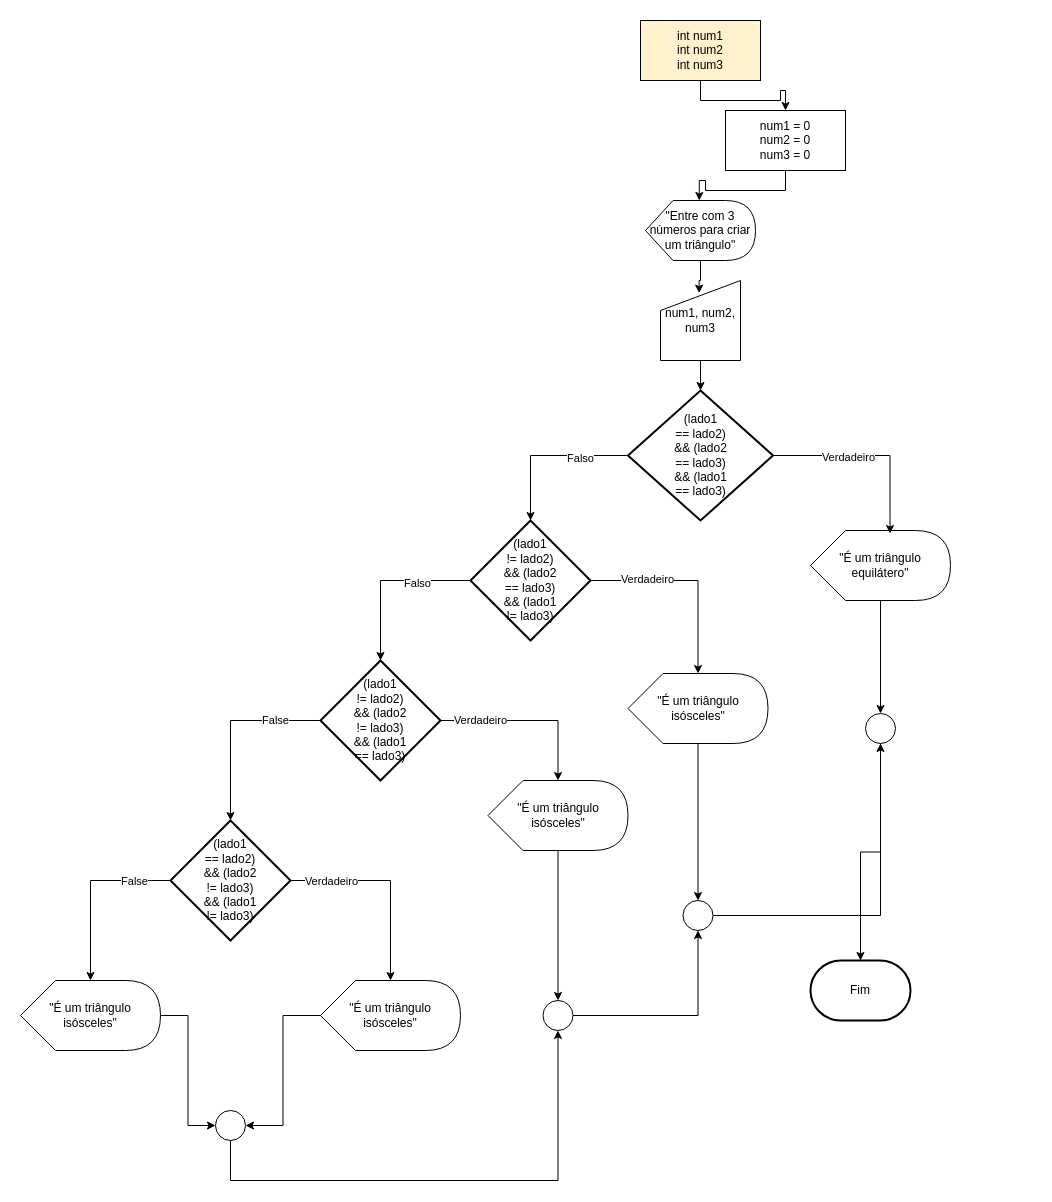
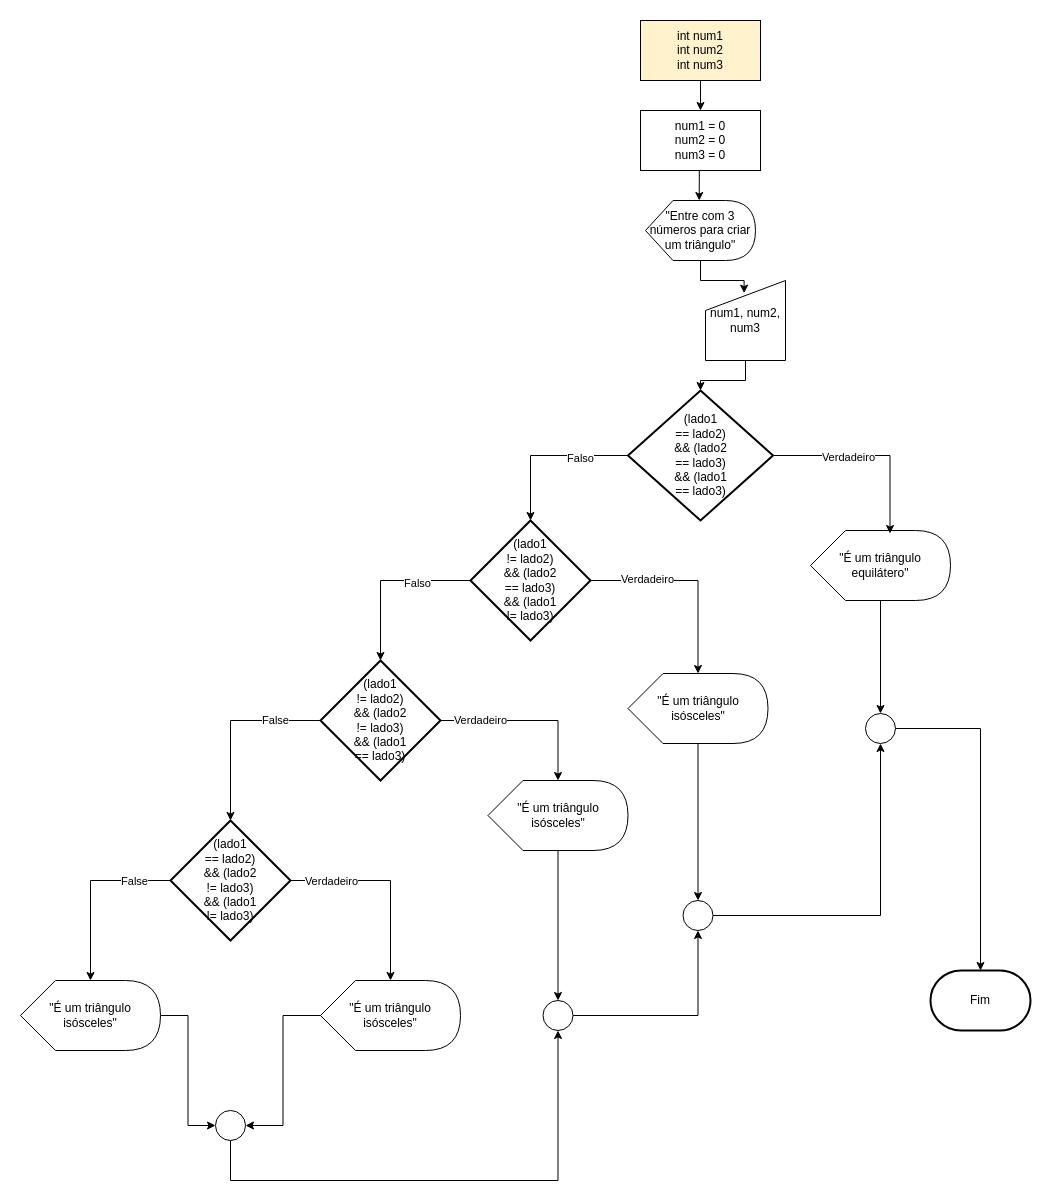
(786, 141) -> (701, 141)
(701, 321) -> (746, 321)
(861, 991) -> (981, 1001)
